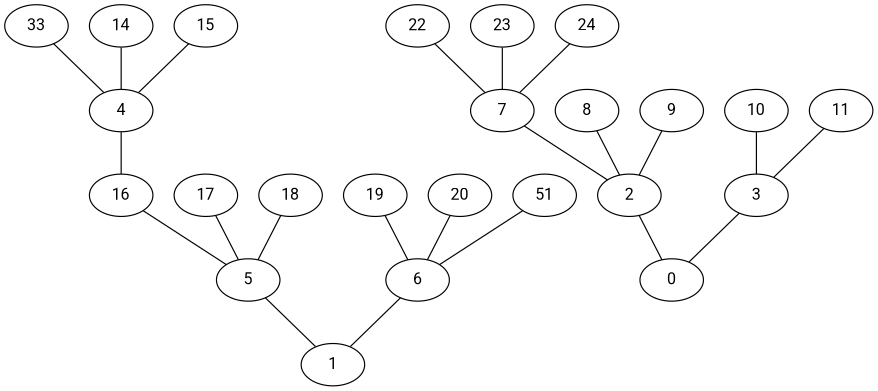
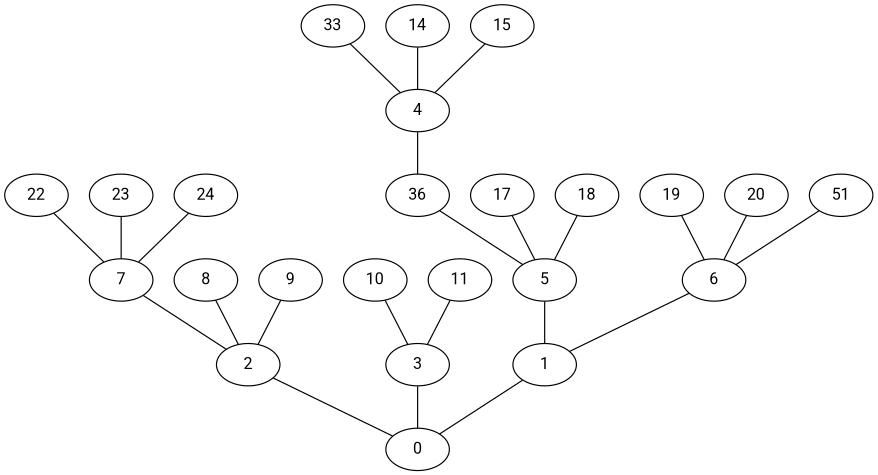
(121, 195) -> (418, 195)
none -> (481, 407)
